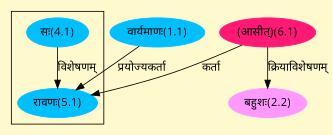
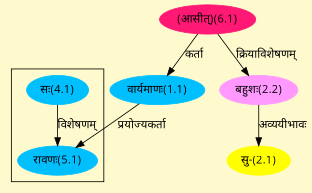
(172, 73) -> (185, 51)
none -> (259, 161)
